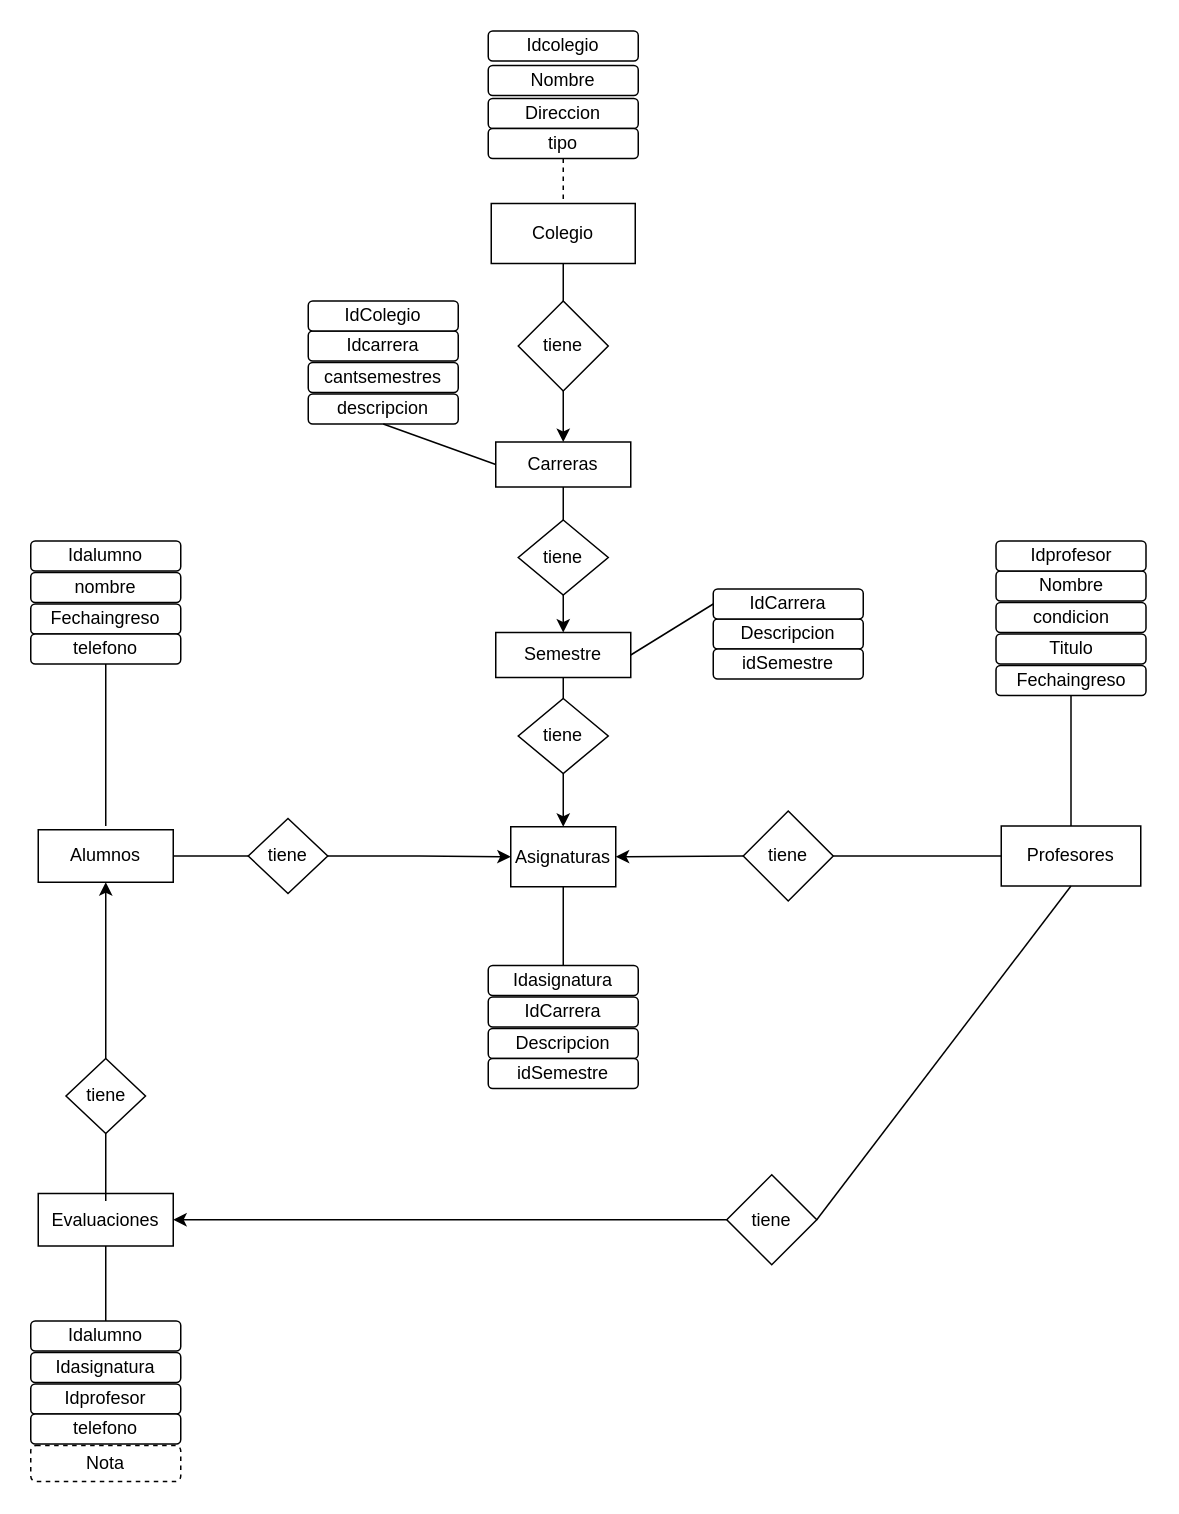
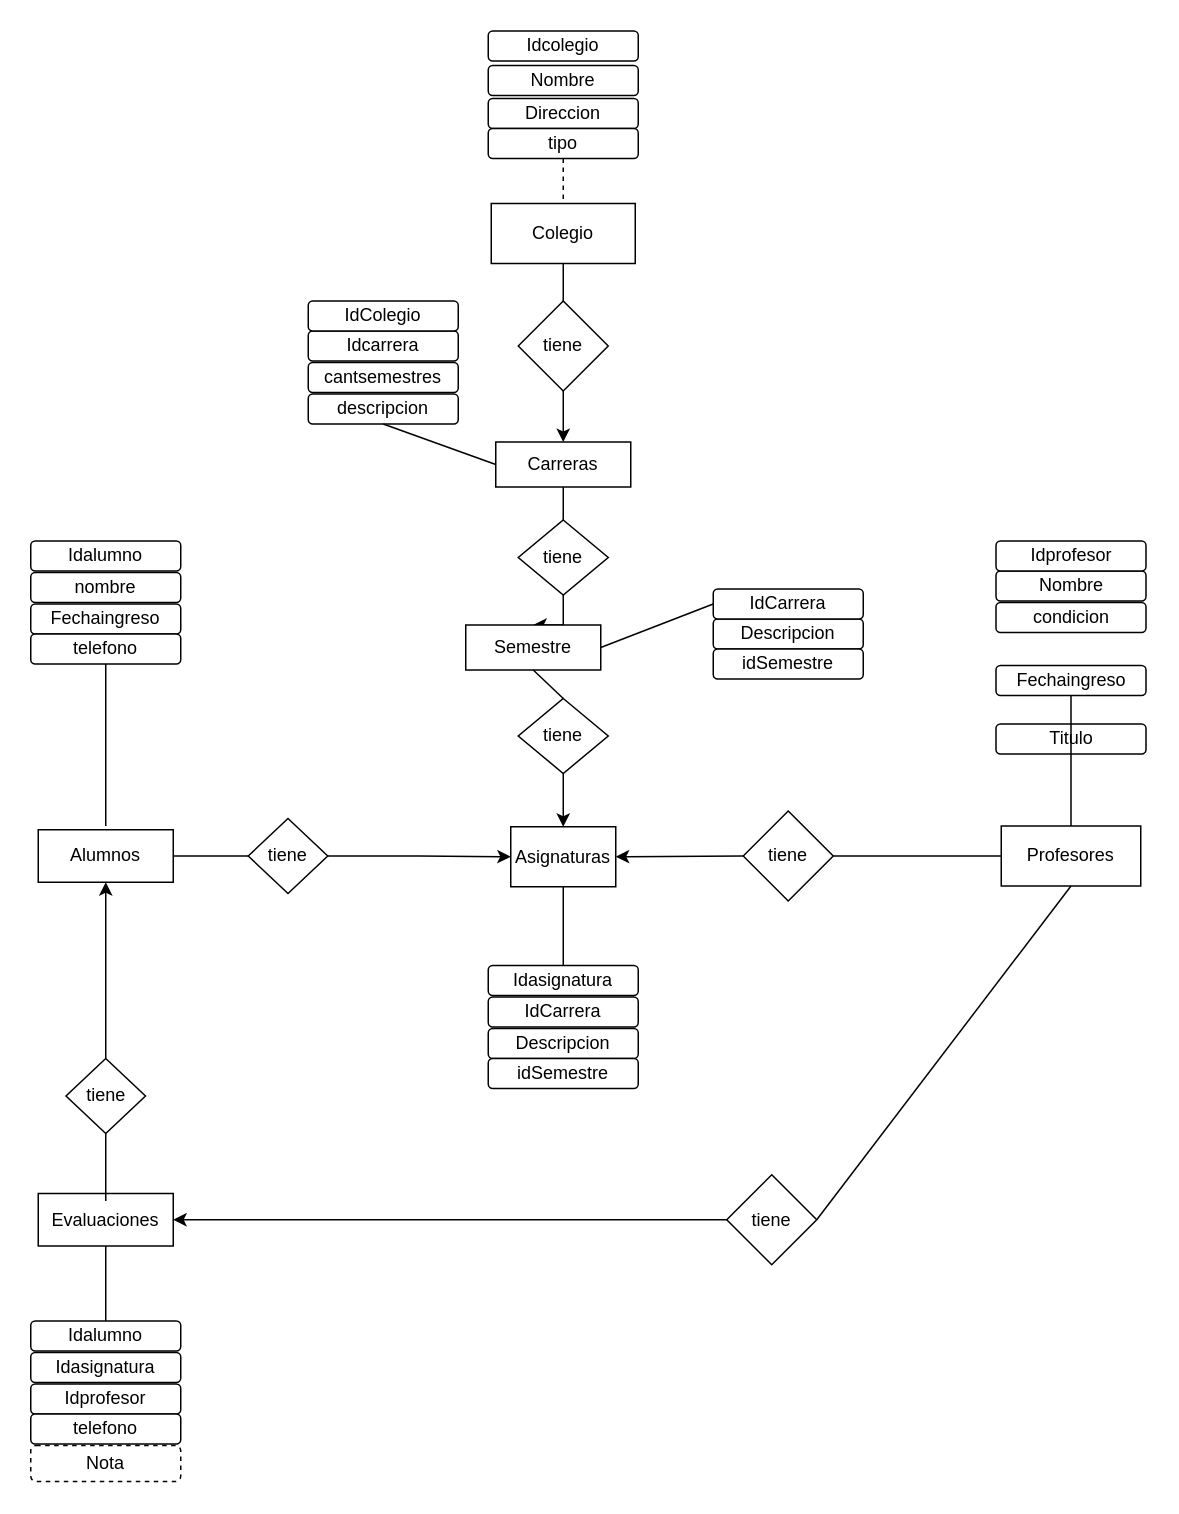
(1071, 649) -> (1071, 739)
(563, 655) -> (533, 647)
